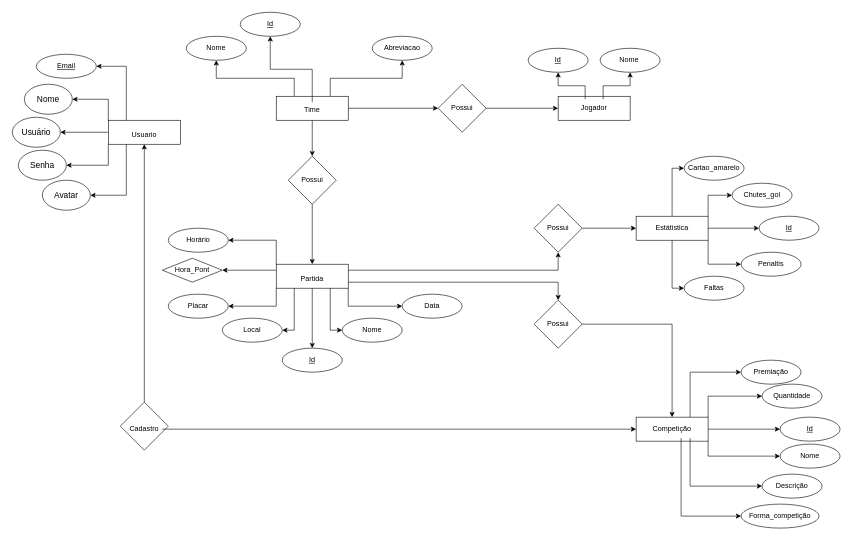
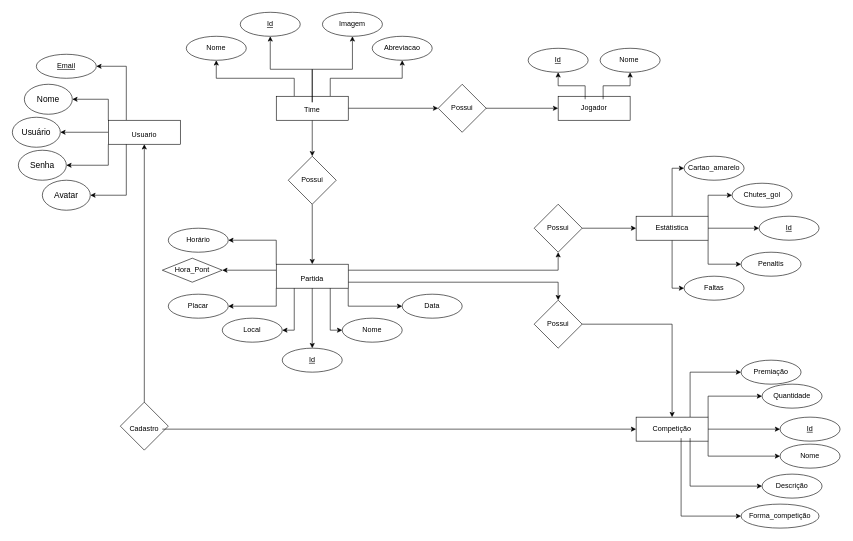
none -> (353, 24)
none -> (353, 56)
